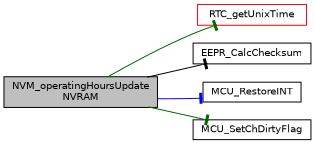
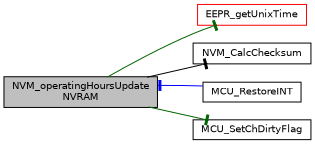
(252, 15) -> (252, 15)
(252, 53) -> (252, 53)
(178, 99) -> (183, 86)
